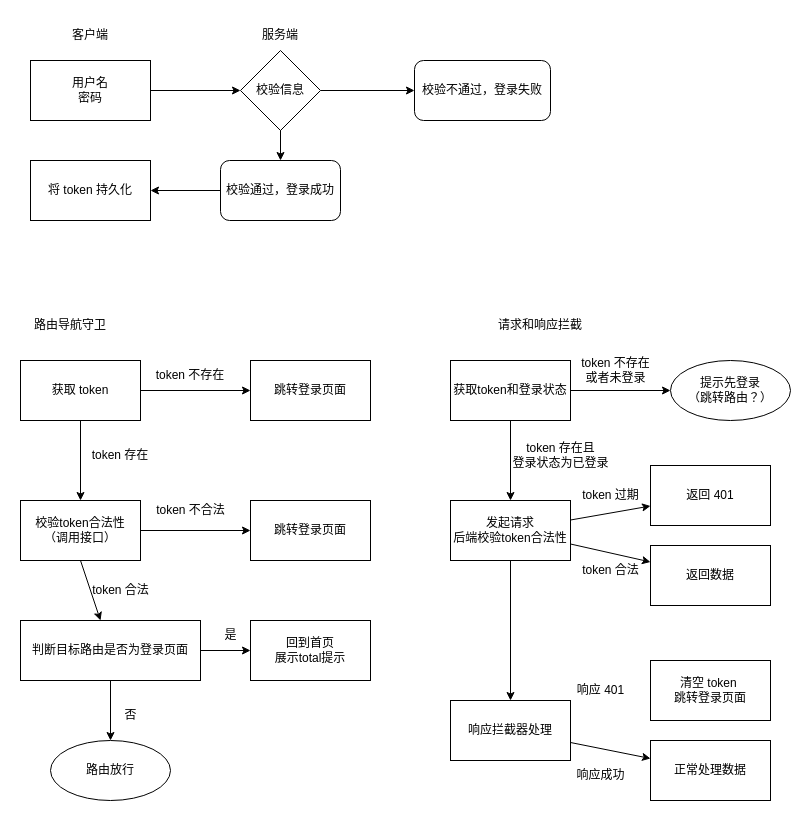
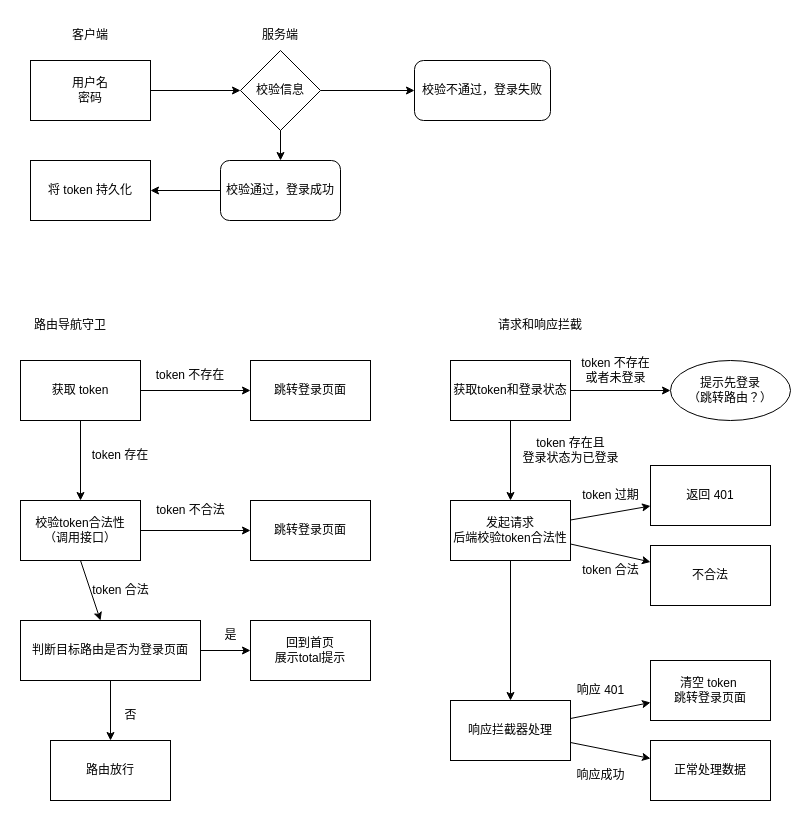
(561, 456) -> (571, 451)
(711, 576) -> (711, 576)
none -> (607, 711)
(111, 771) -> (111, 771)
